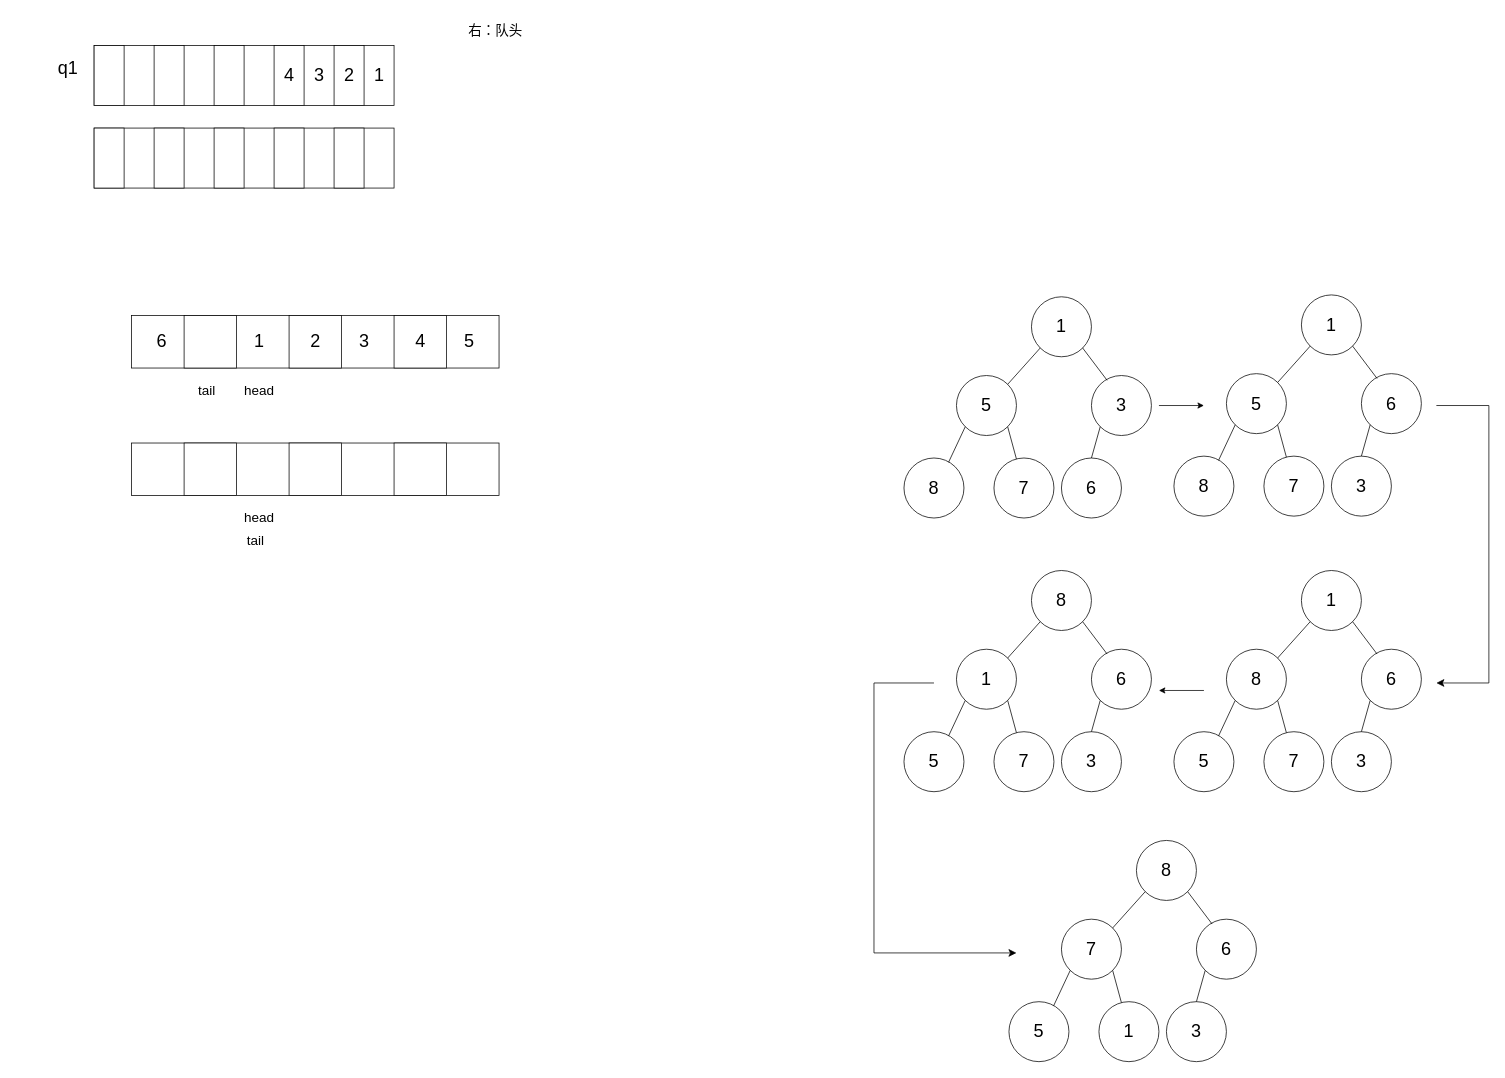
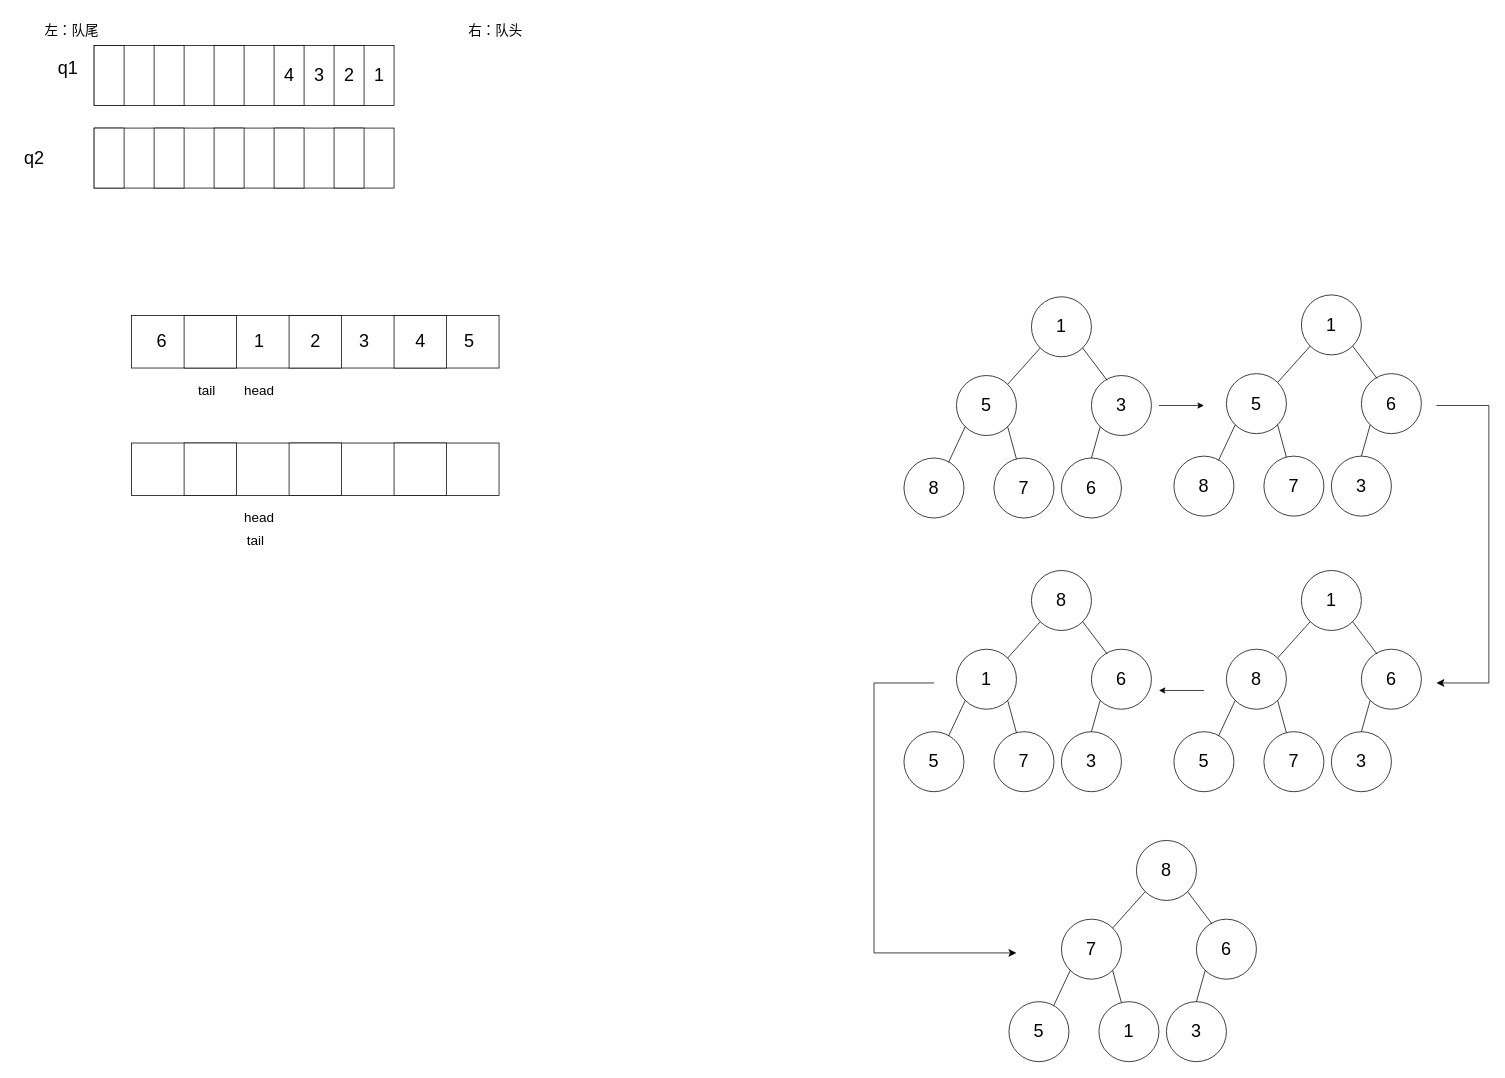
none -> (72, 30)
none -> (34, 158)
